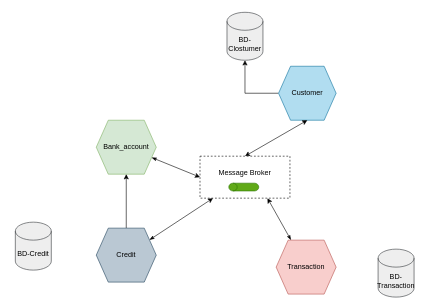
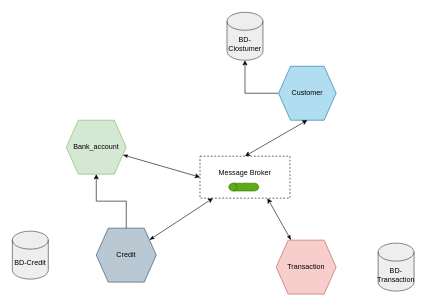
(126, 147) -> (96, 147)
(33, 246) -> (30, 255)
(396, 273) -> (396, 267)
